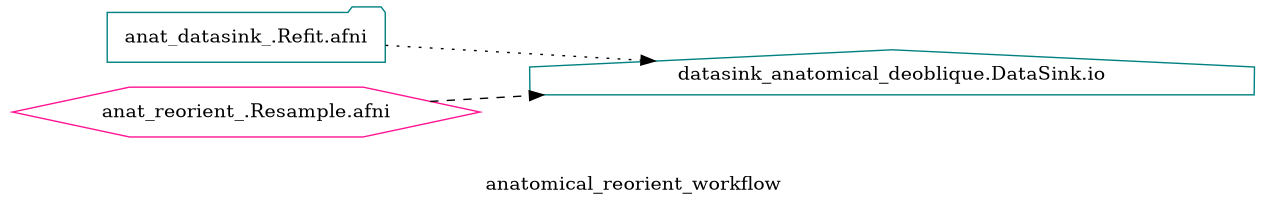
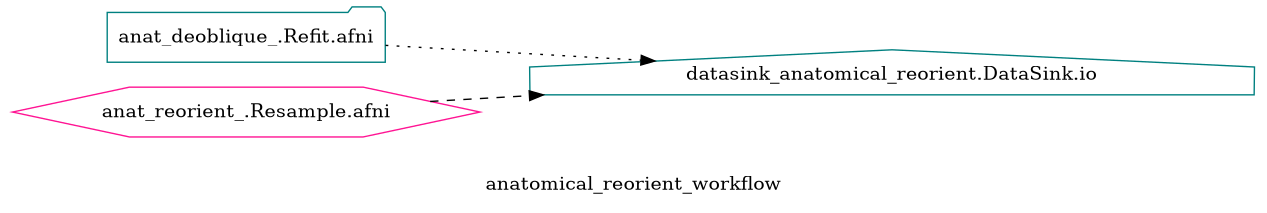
(246, 37) -> (246, 37)
(892, 75) -> (892, 75)
